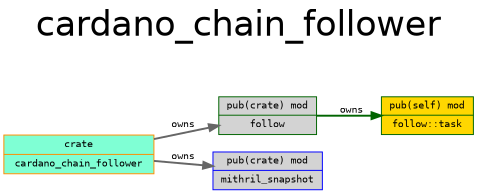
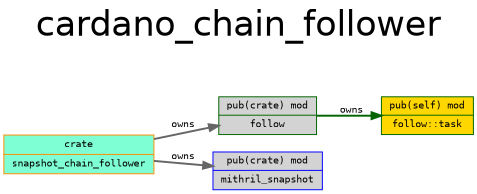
(79, 164) -> (79, 164)
